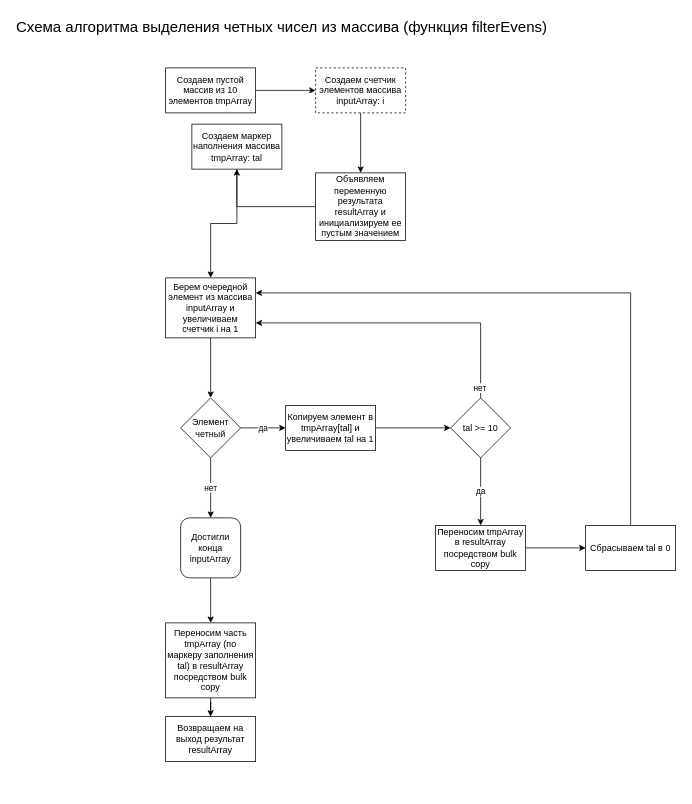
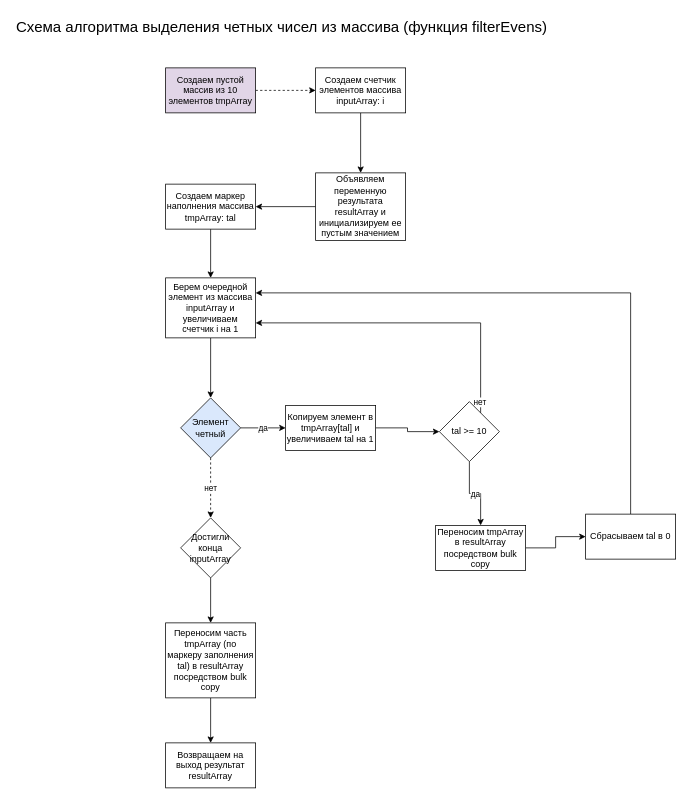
(210, 90) -> (210, 90)
(283, 90) -> (283, 90)
(360, 90) -> (360, 90)
(237, 147) -> (210, 207)
(210, 428) -> (210, 428)
(480, 428) -> (469, 432)
(210, 469) -> (210, 469)
(210, 548) -> (210, 548)
(630, 548) -> (630, 537)
(210, 739) -> (210, 765)
